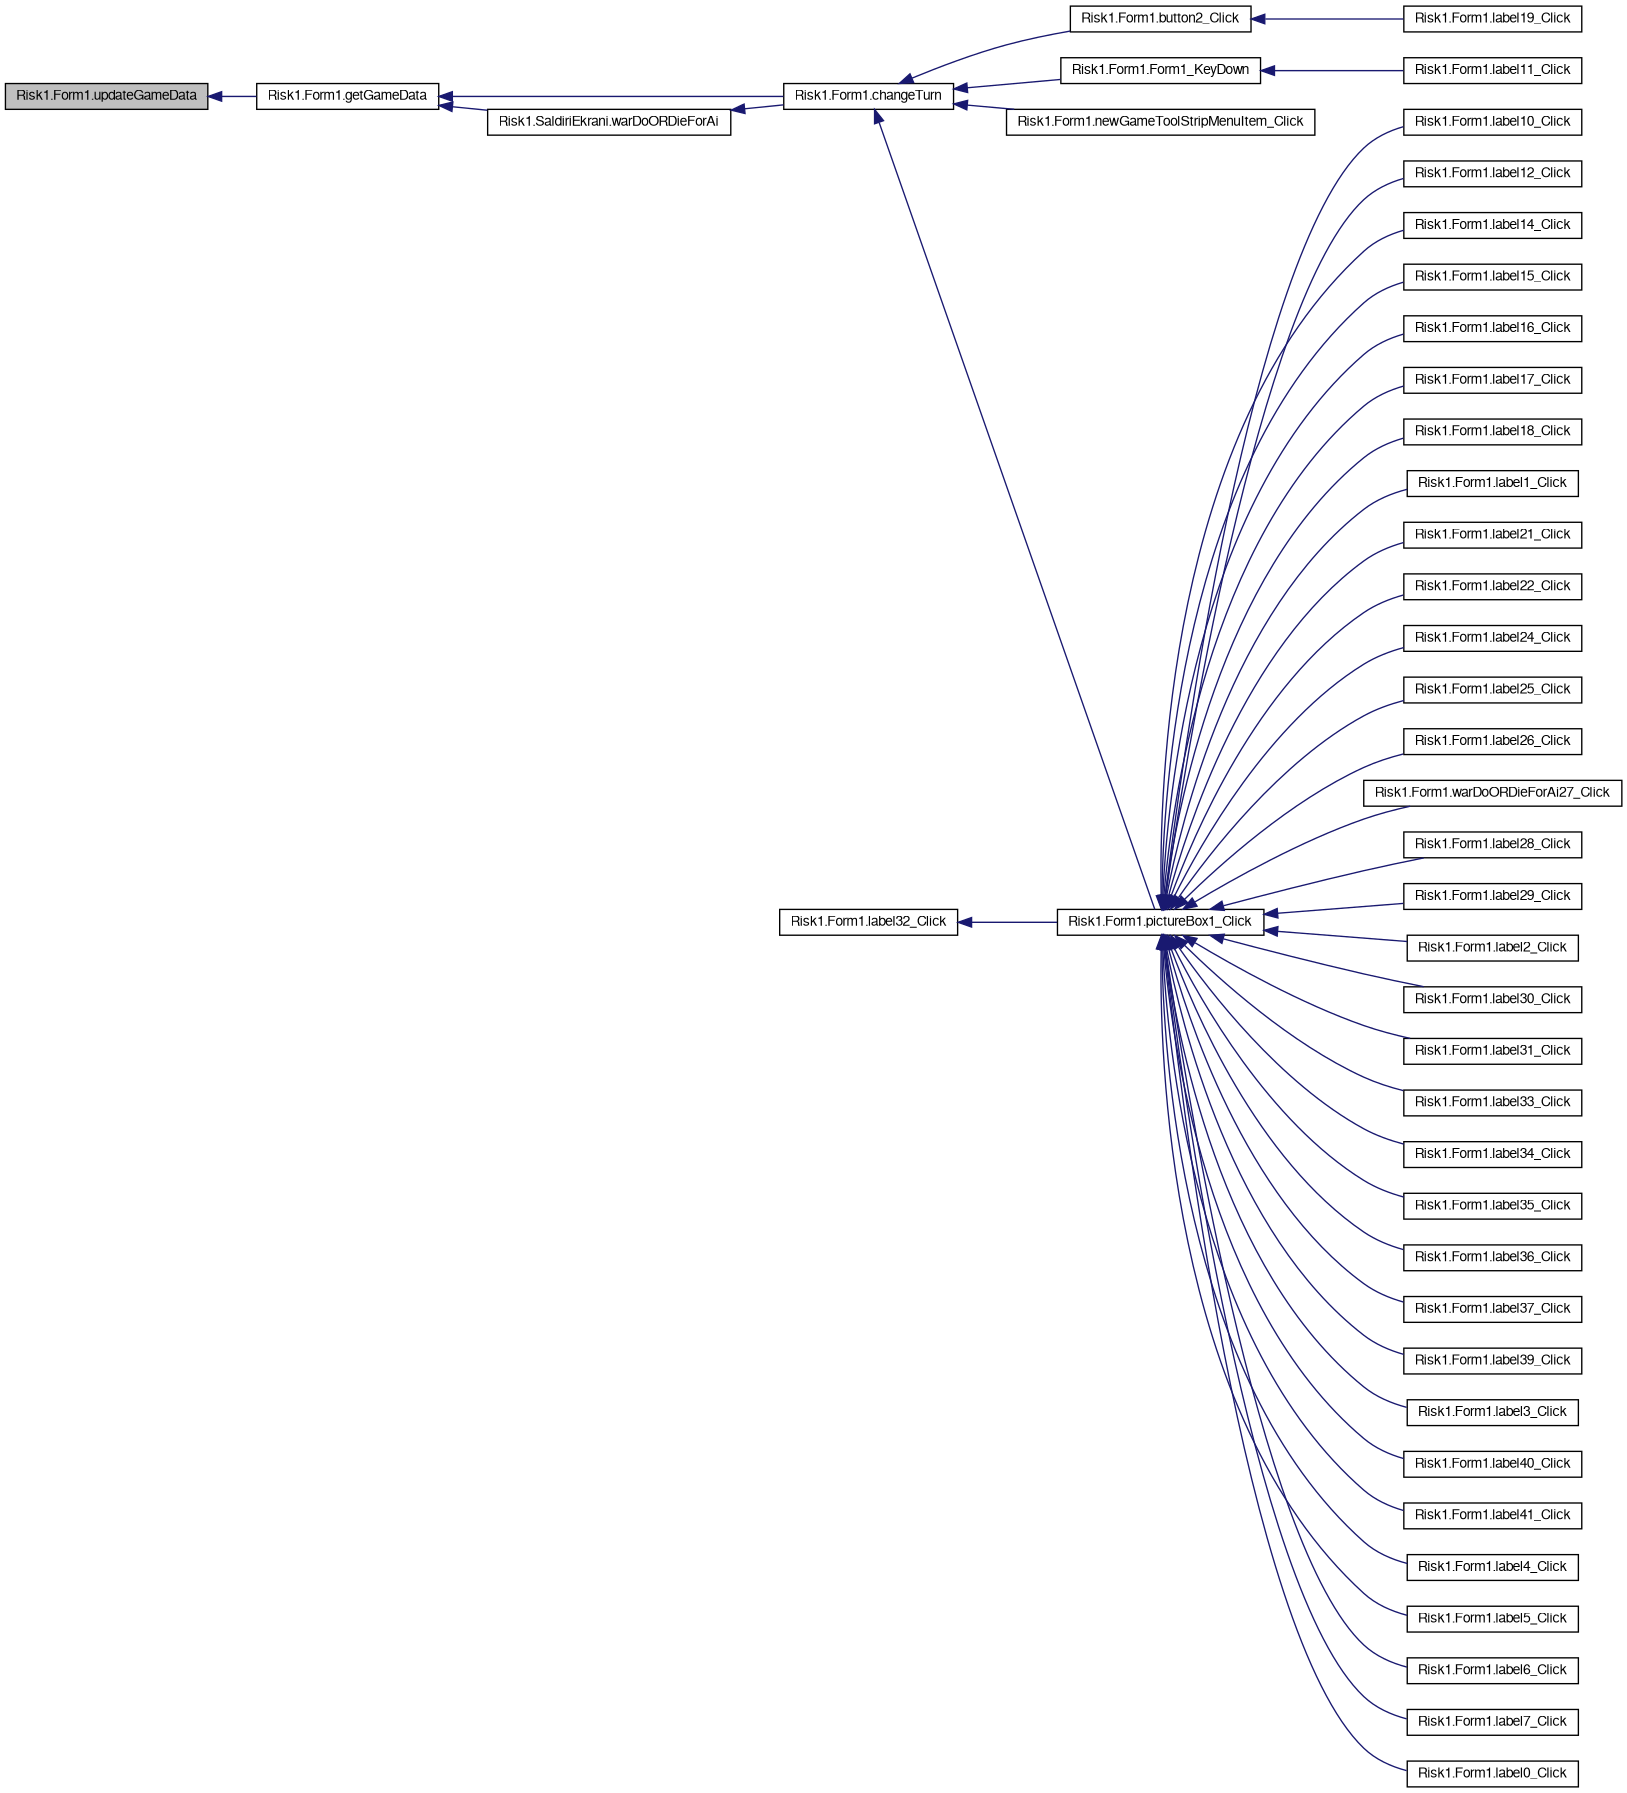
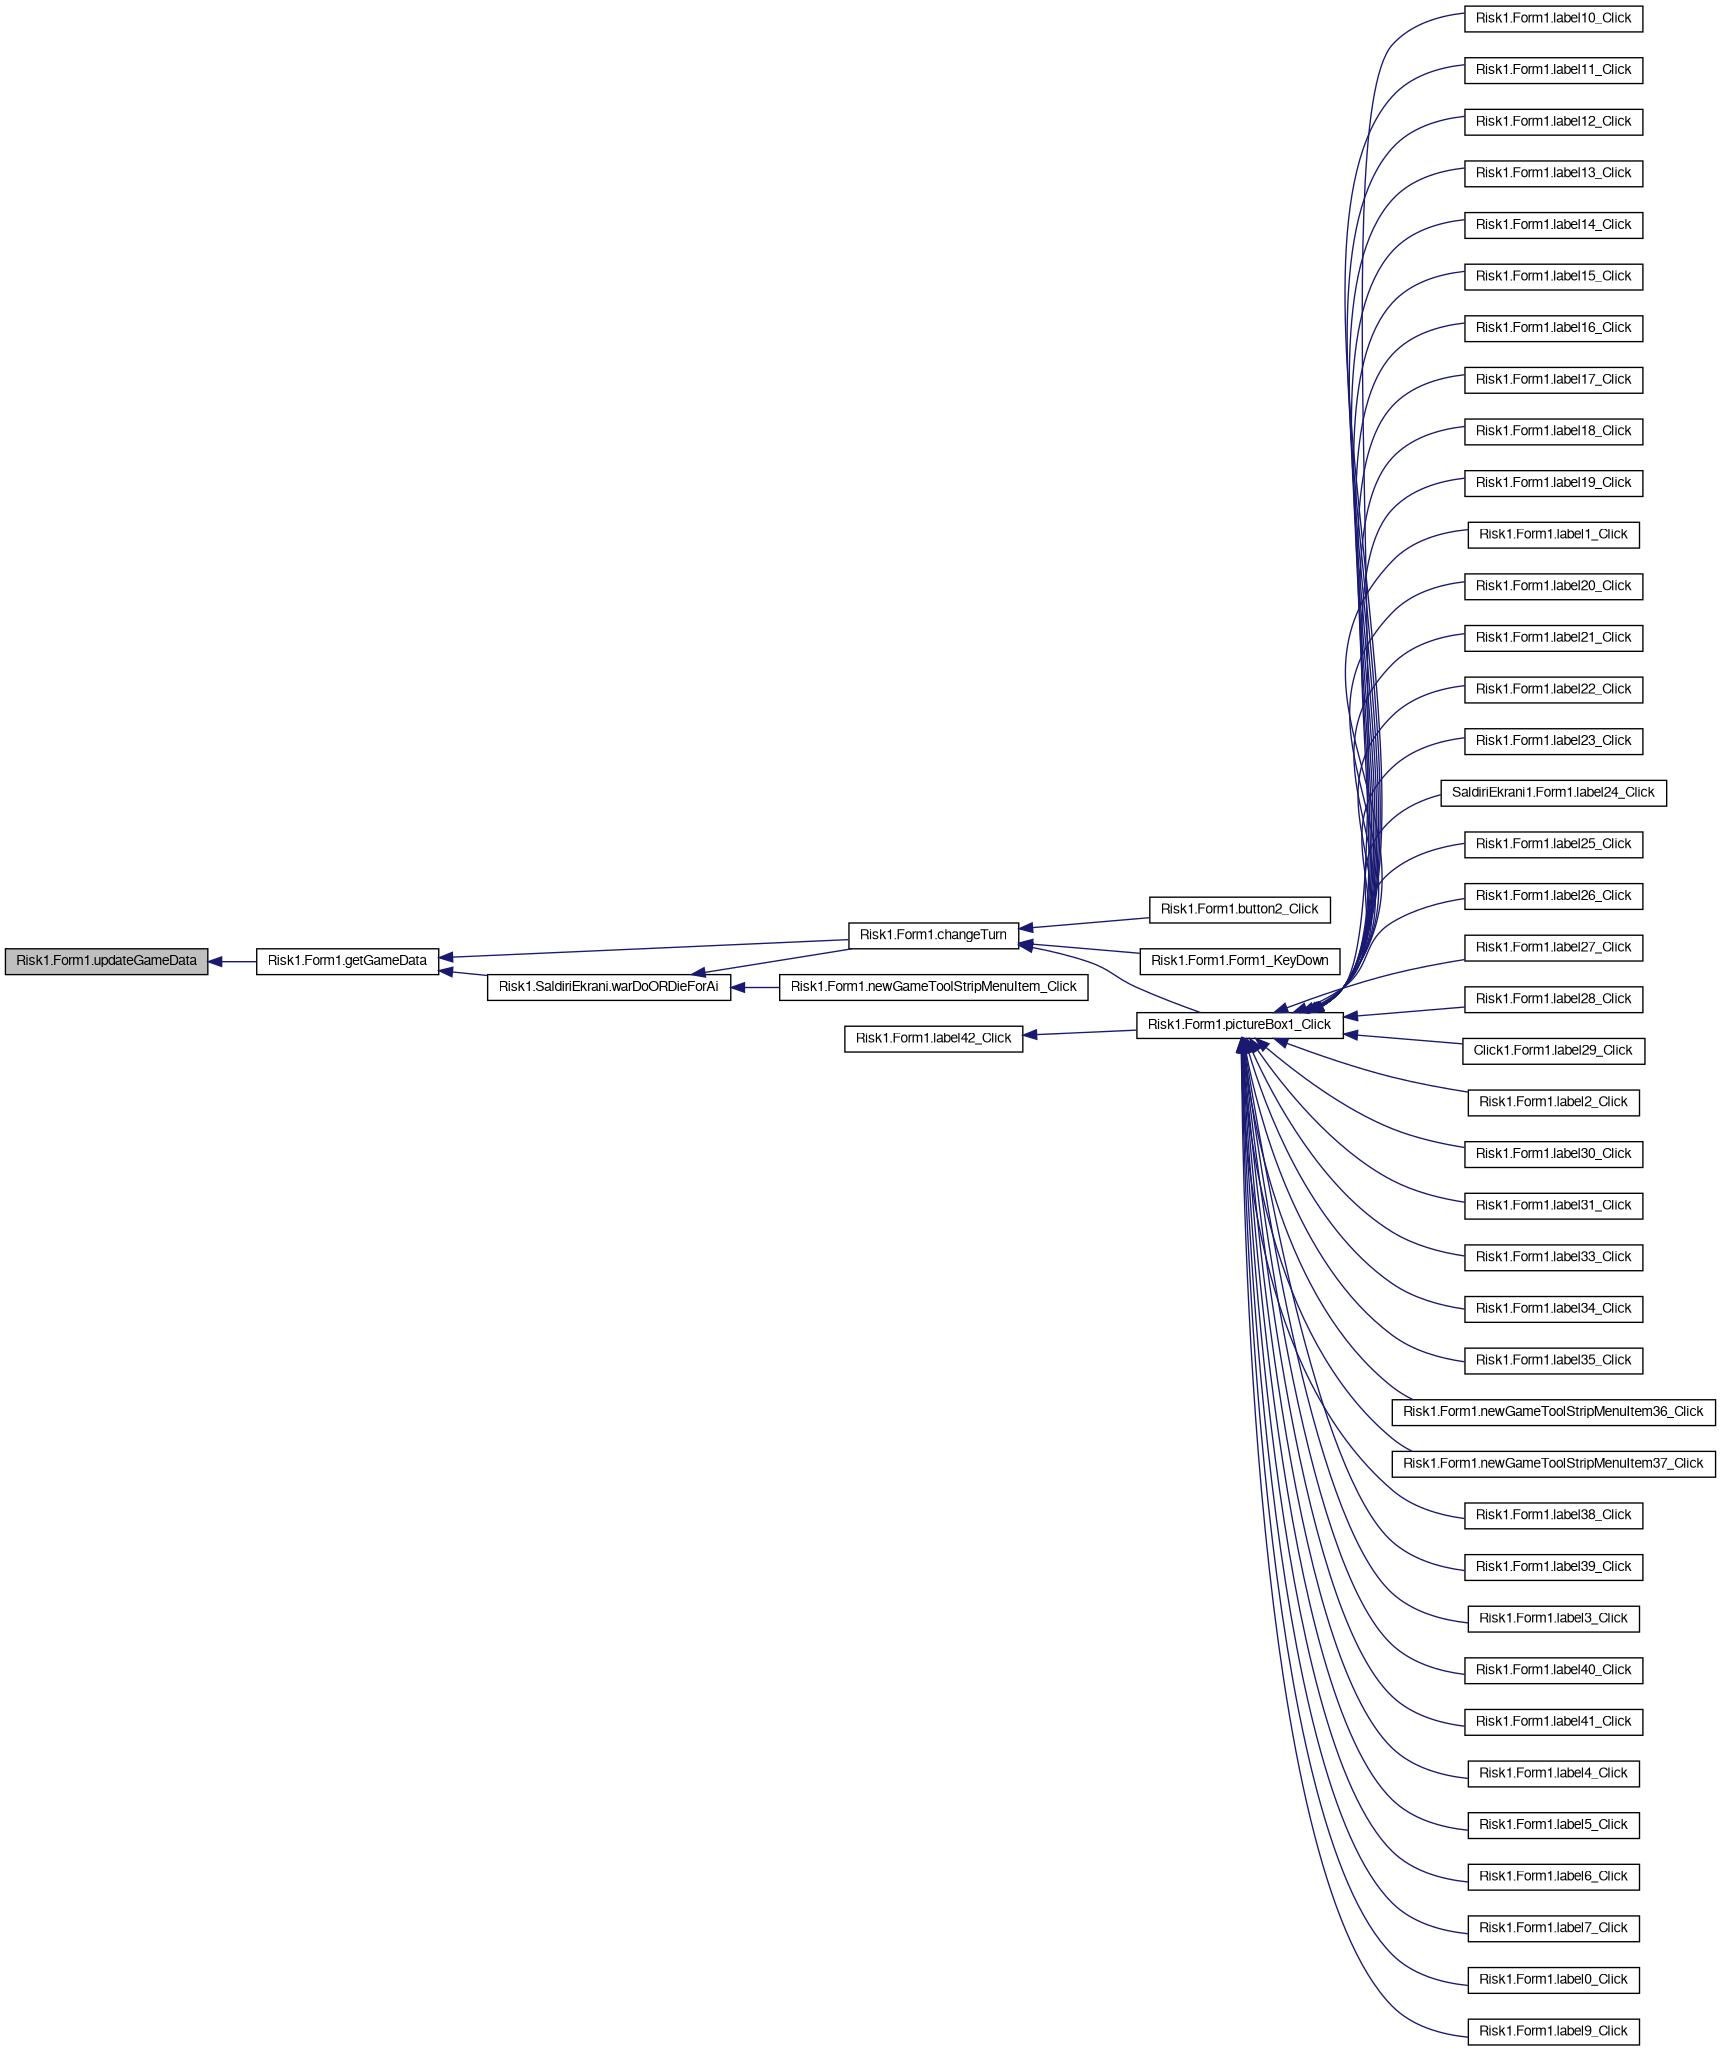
(1334, 19) -> (1364, 722)
(1339, 71) -> (1360, 515)
(991, 107) -> (762, 988)
none -> (1554, 174)
none -> (1554, 587)
(1493, 638) -> (1554, 793)
none -> (1554, 742)
(1493, 793) -> (1554, 948)
(1493, 896) -> (1554, 1051)
(869, 922) -> (934, 1039)
(1493, 1258) -> (1554, 1413)
(1493, 1309) -> (1554, 1464)
none -> (1554, 1516)
none -> (1554, 2032)
